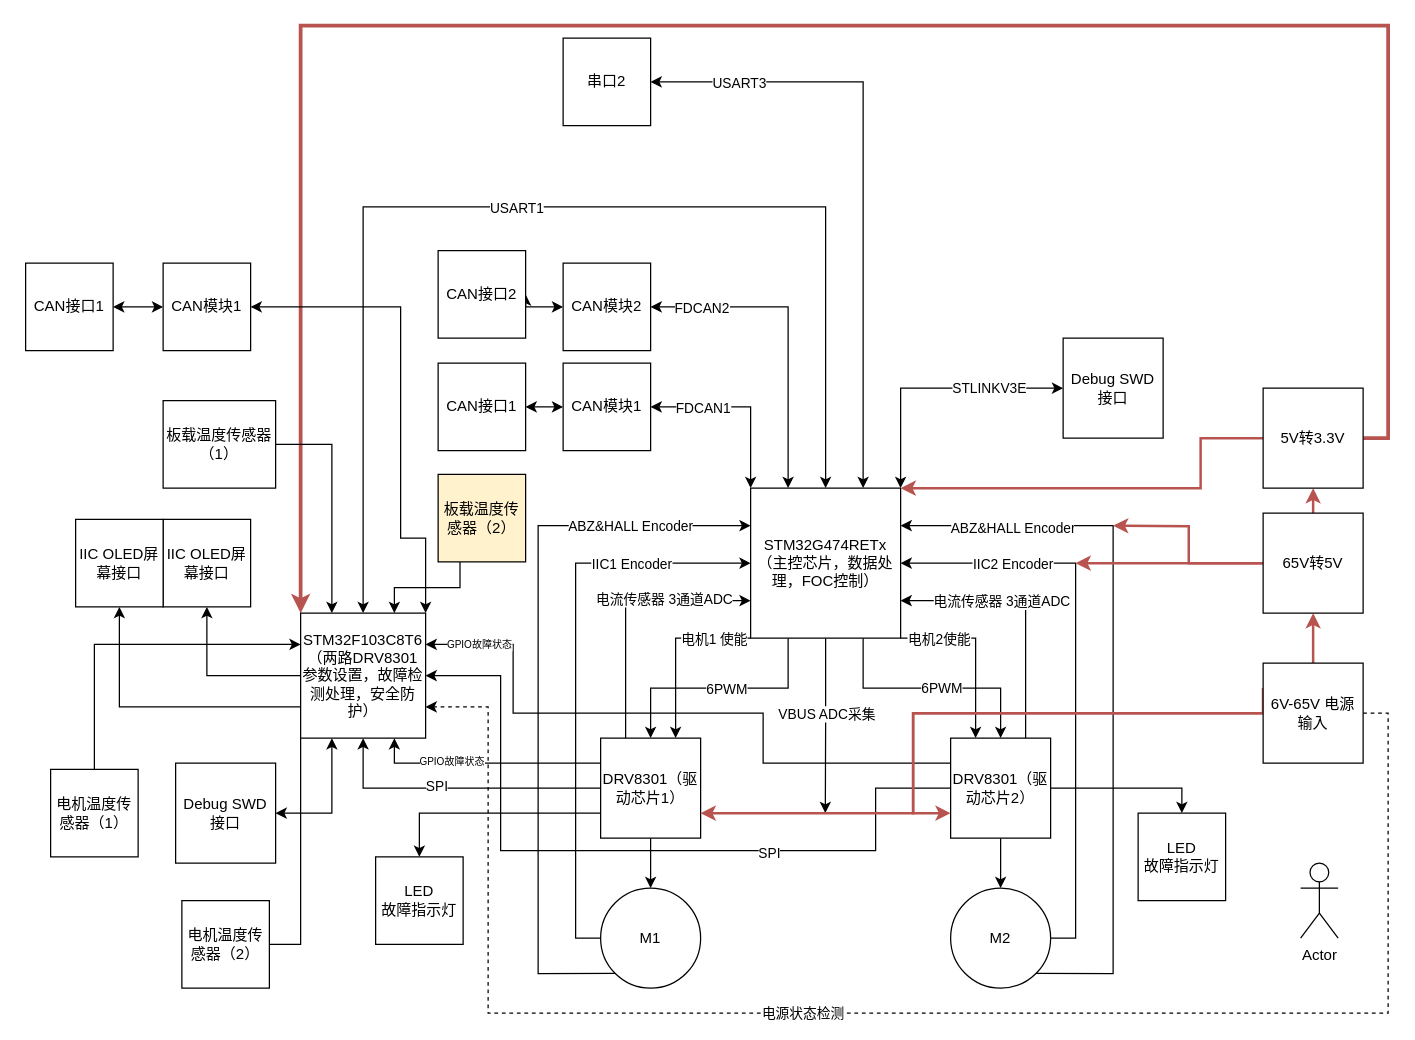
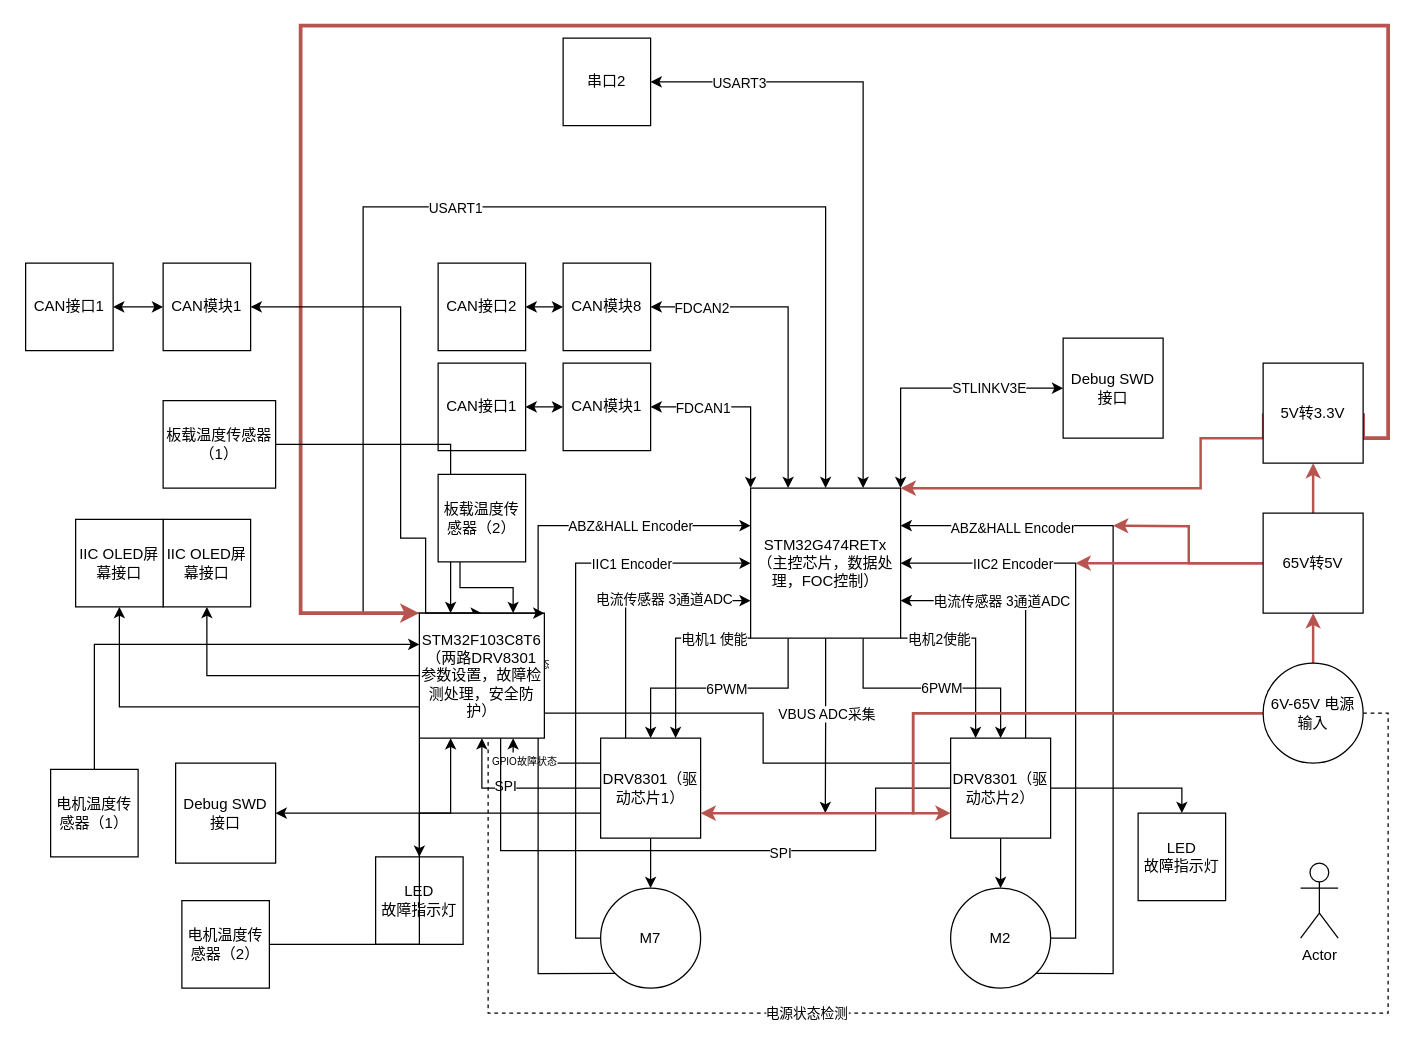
(482, 294) -> (482, 307)
(607, 307) -> (607, 307)
(1313, 438) -> (1313, 413)
(482, 518) -> (482, 518)
(363, 676) -> (482, 676)
(1313, 713) -> (1313, 713)
(651, 938) -> (651, 938)
